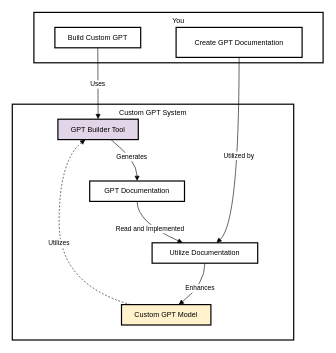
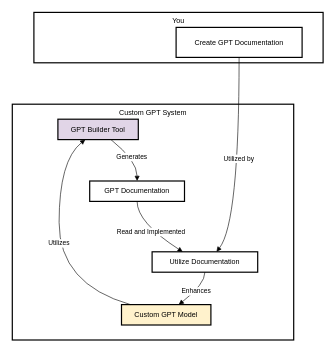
(98, 38) -> none
(98, 84) -> none
(61, 189) -> (61, 189)
(205, 253) -> (205, 262)
